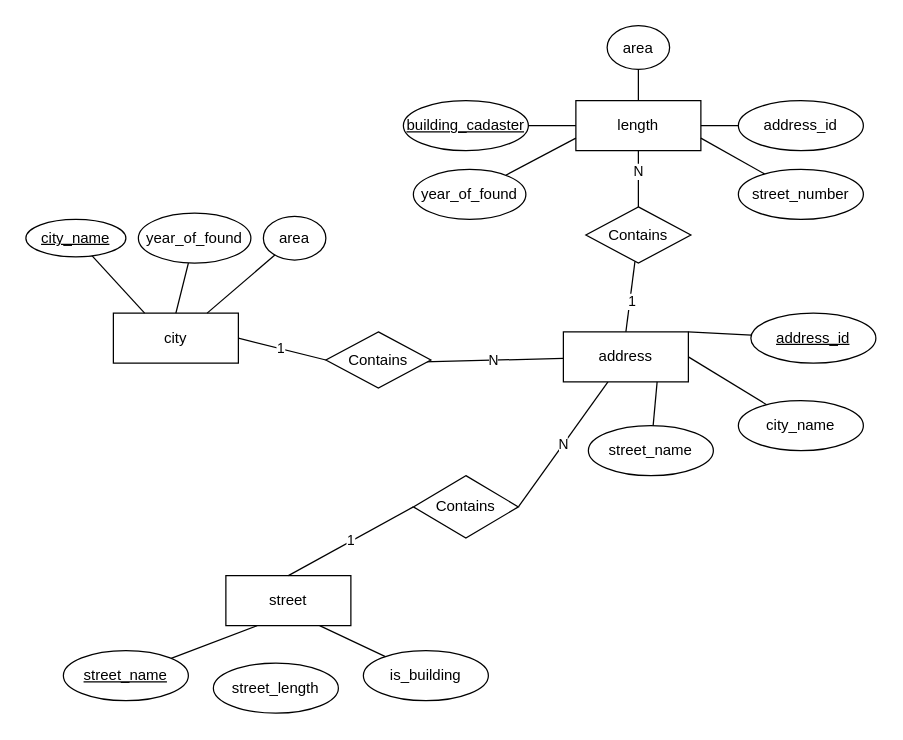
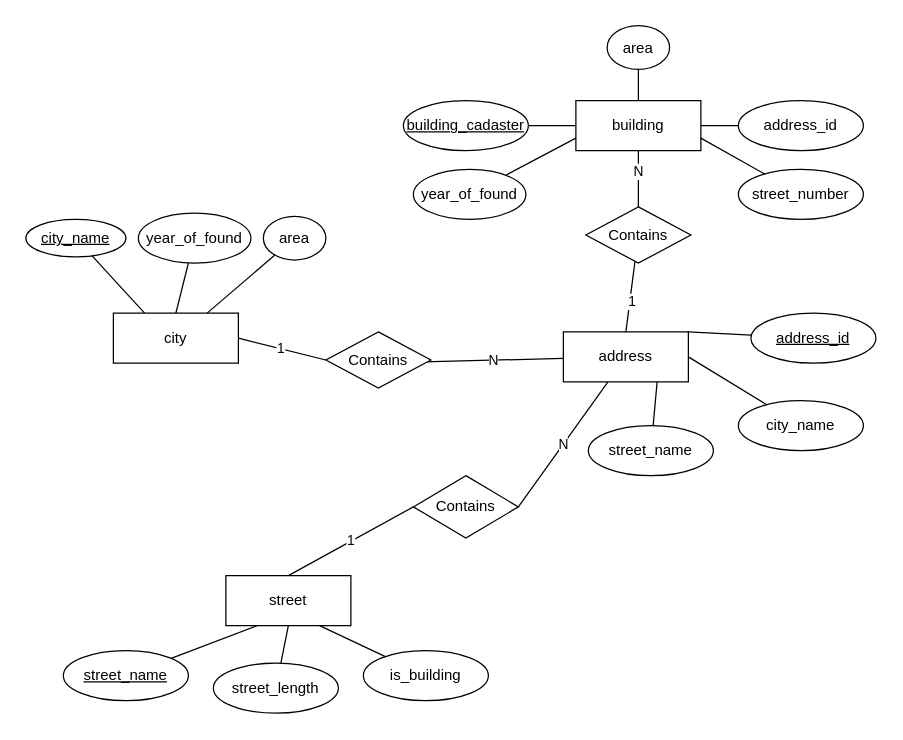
(638, 126) -> (638, 126)
none -> (284, 644)
